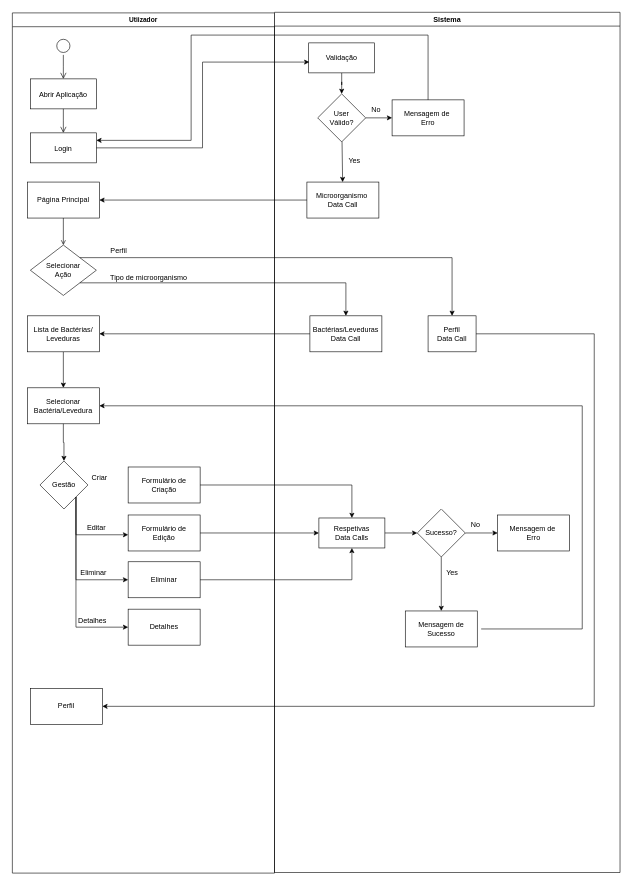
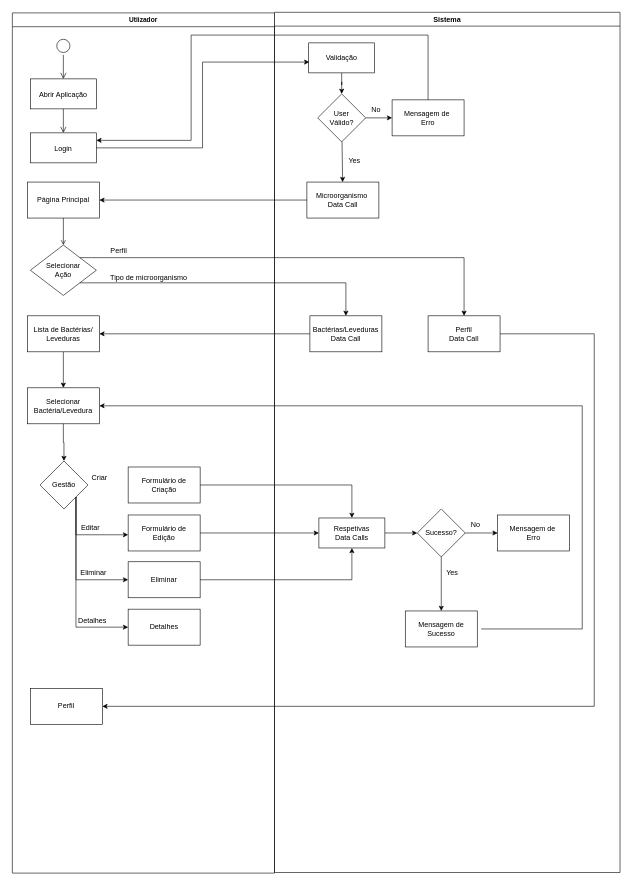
(452, 334) -> (464, 334)
(96, 528) -> (90, 528)
